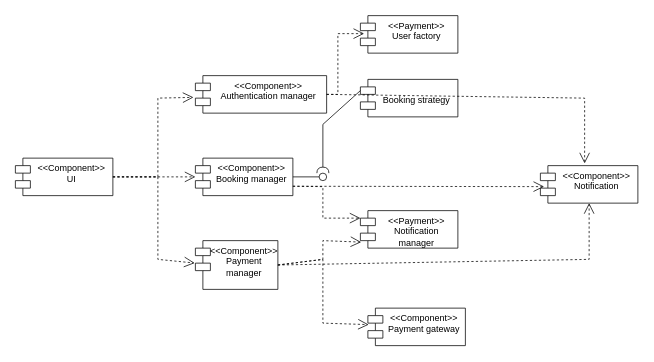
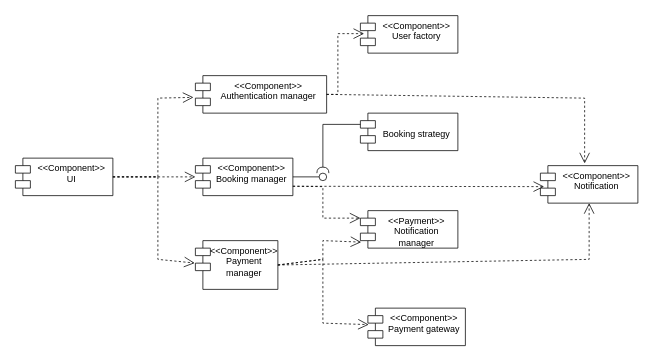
(417, 31) -> (417, 31)
(409, 98) -> (409, 132)
